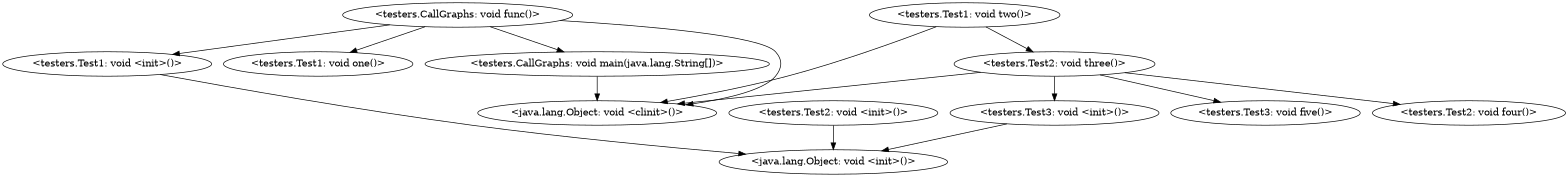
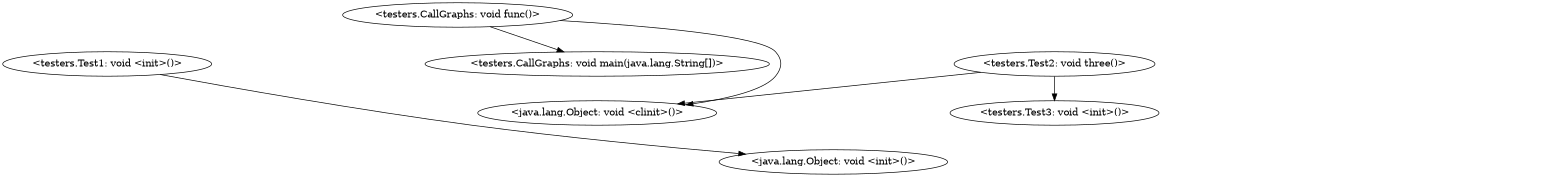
(965, 15) -> none
(285, 39) -> none
(318, 64) -> none
(597, 85) -> none
(833, 113) -> none
(1265, 113) -> none
(1469, 113) -> none
(948, 137) -> none
